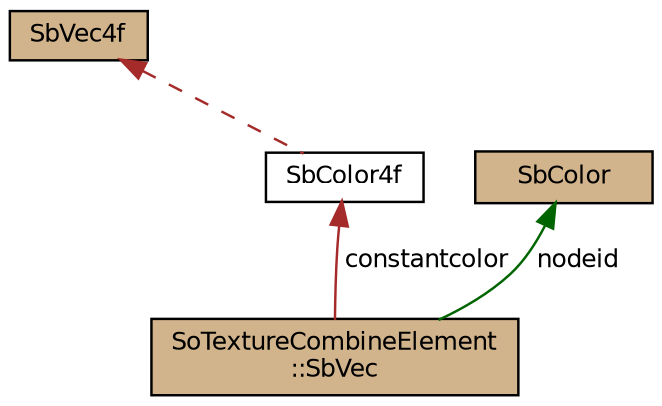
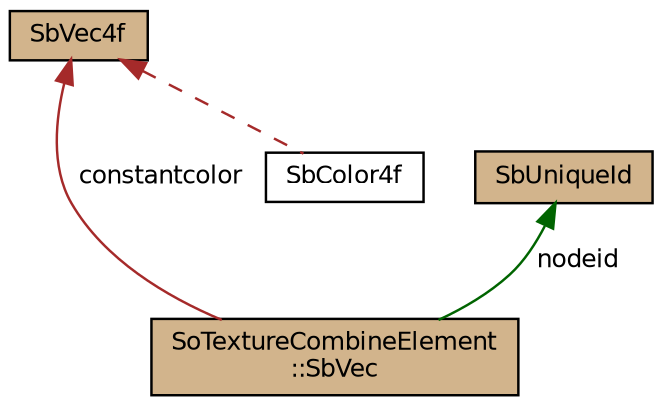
(564, 177) -> (564, 177)
(336, 273) -> (92, 232)
